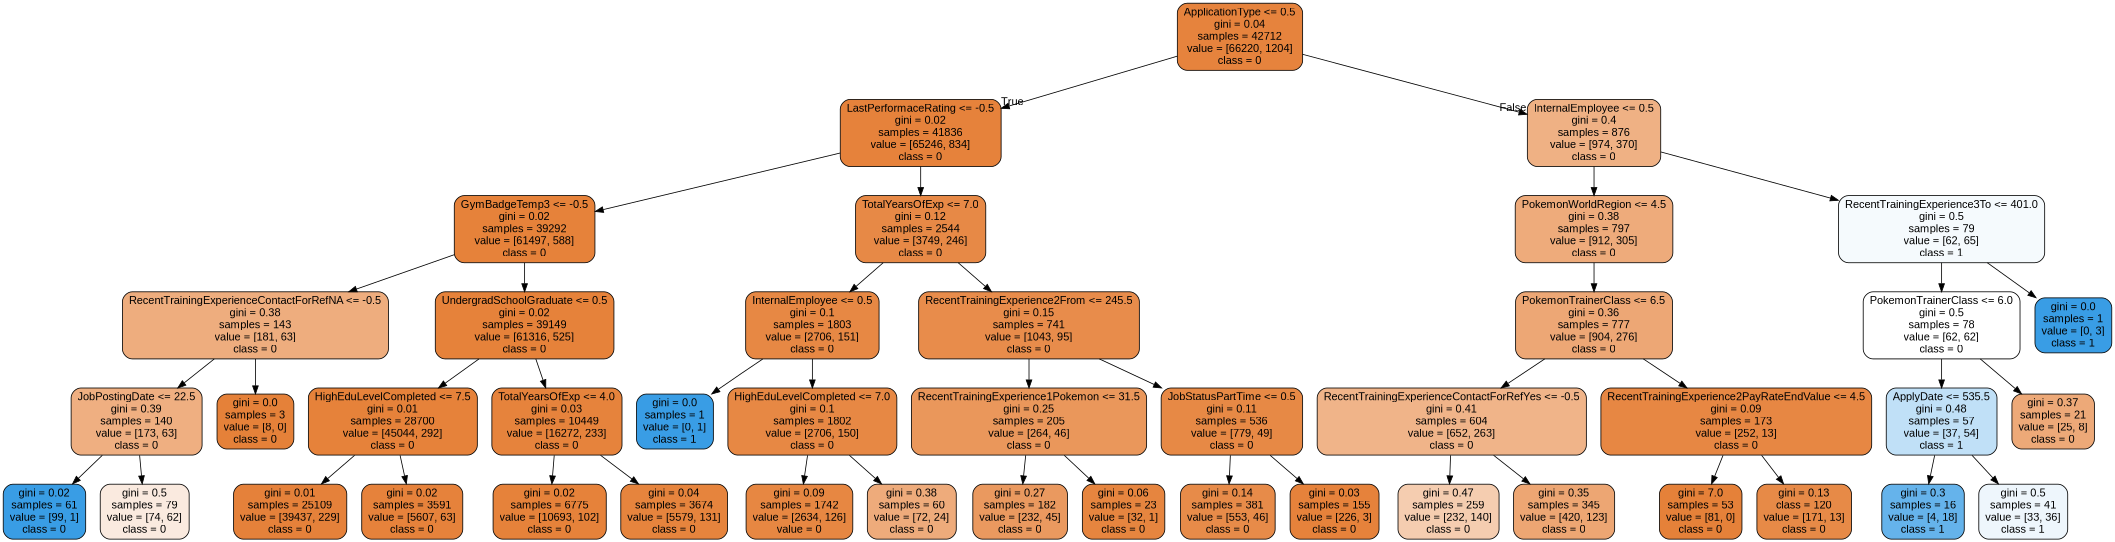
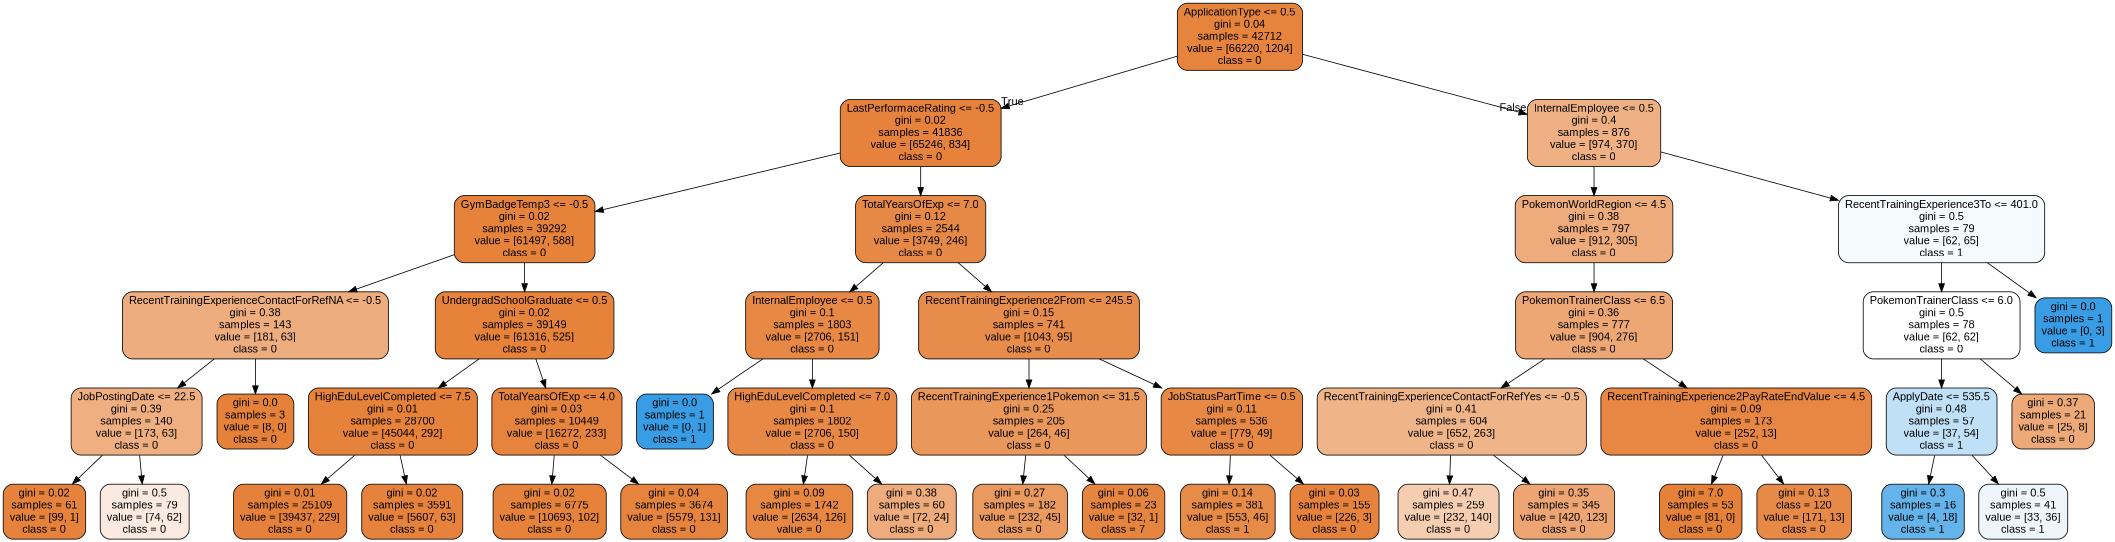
(44, 512) -> (44, 512)
(1124, 512) -> (1124, 512)
(1228, 512) -> (1228, 512)
